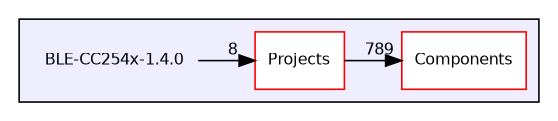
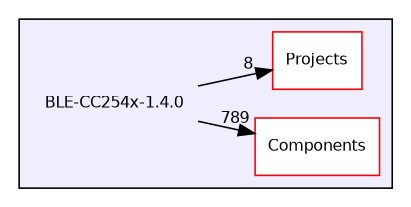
(365, 61) -> (218, 126)
